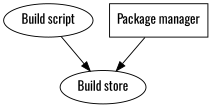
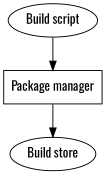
(73, 50) -> (53, 49)
